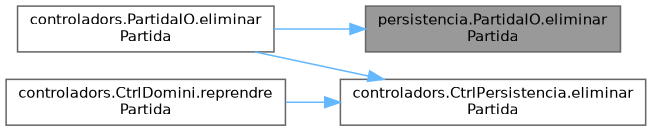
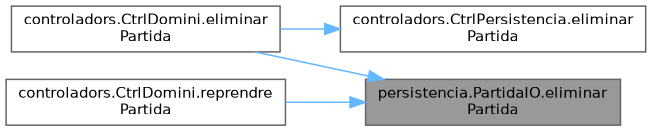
(146, 29) -> (146, 29)
(305, 102) -> (318, 102)
